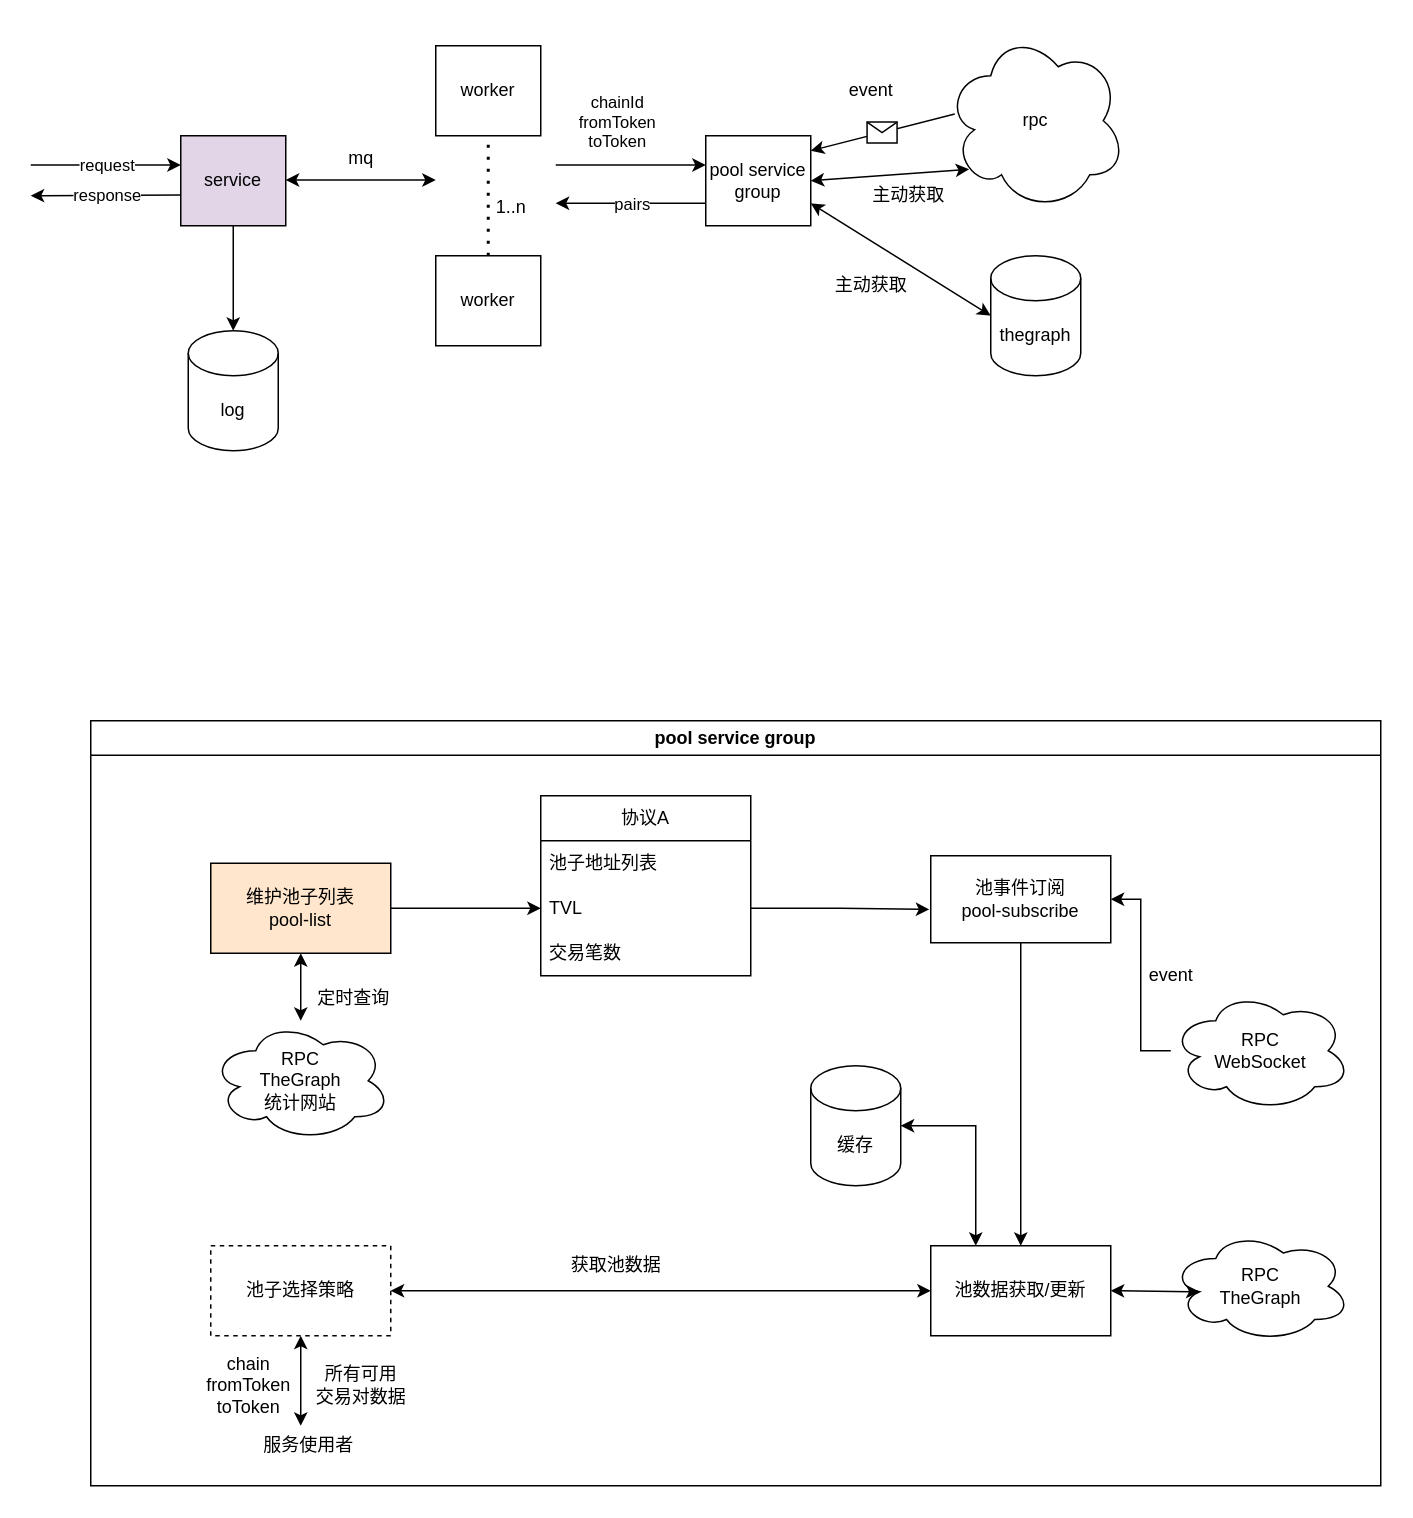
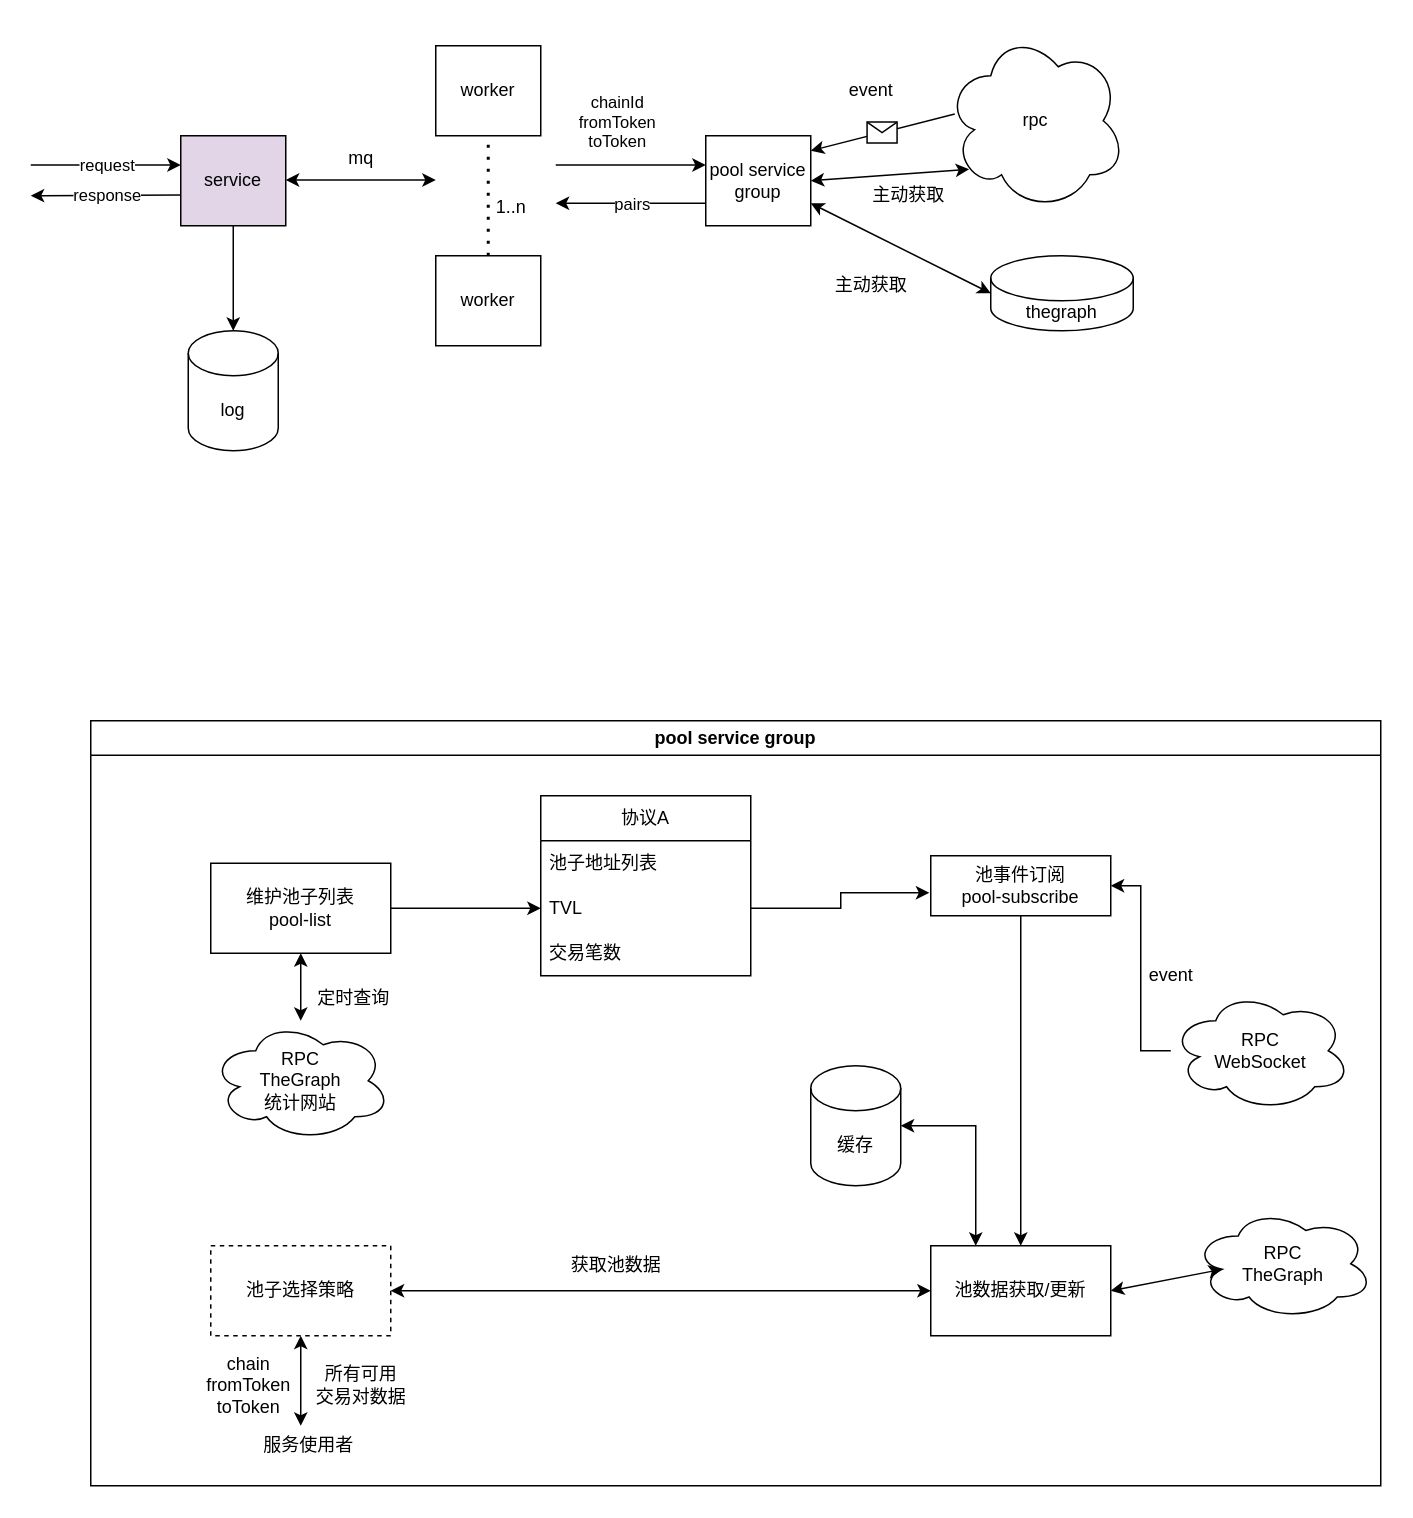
(1036, 316) -> (1062, 293)
(1021, 899) -> (1021, 886)
(301, 908) -> (301, 908)
(1261, 1286) -> (1283, 1264)
